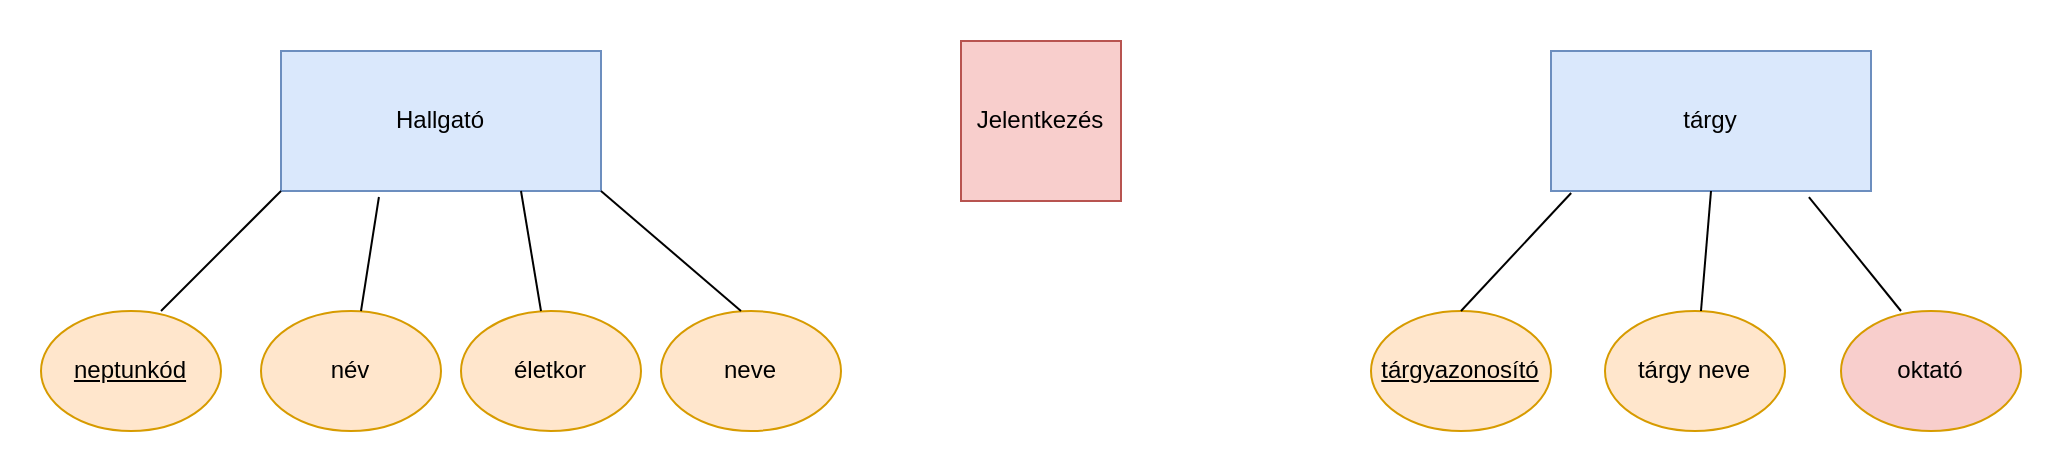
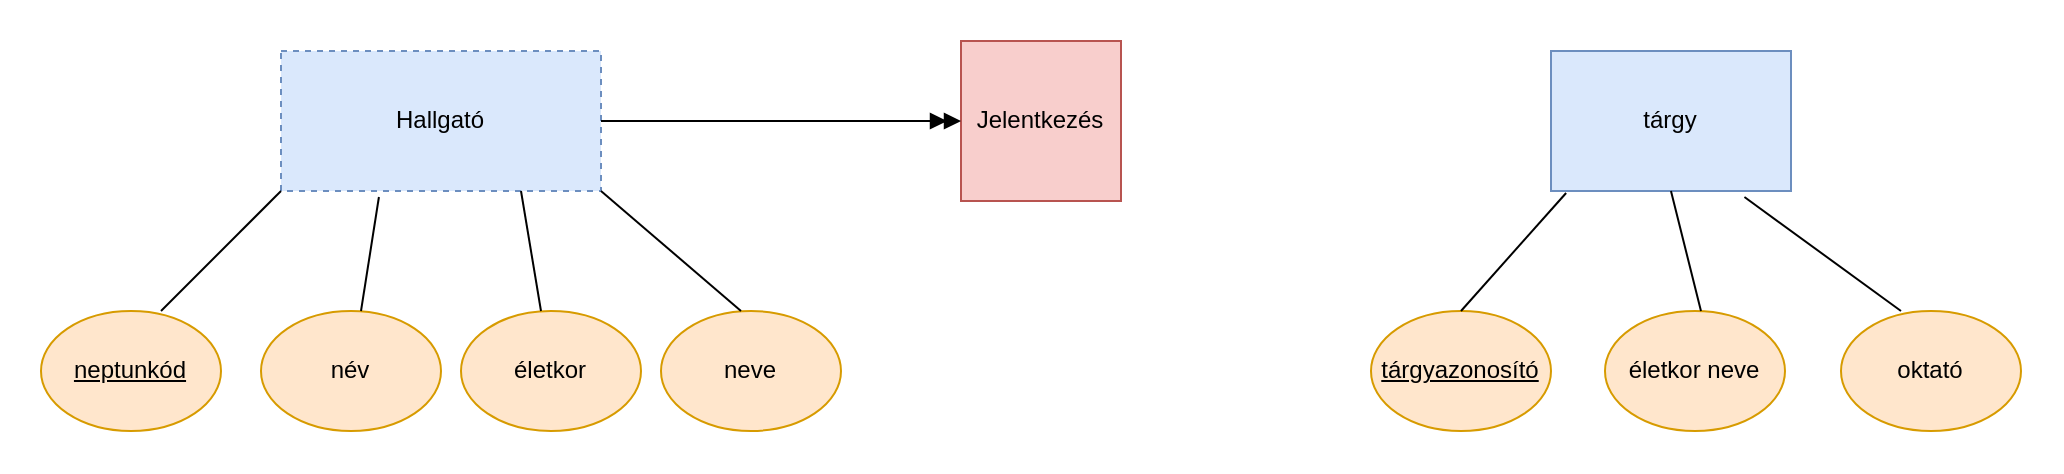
(441, 121) -> (441, 121)
none -> (765, 121)
(1711, 121) -> (1671, 121)
(1695, 371) -> (1695, 371)
(1931, 371) -> (1931, 371)
